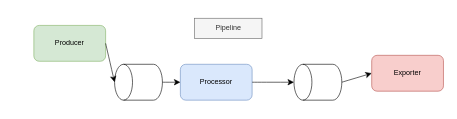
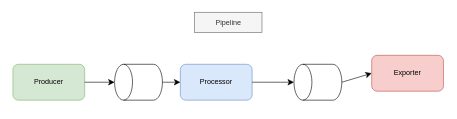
(228, 29) -> (228, 23)
(69, 44) -> (48, 83)
